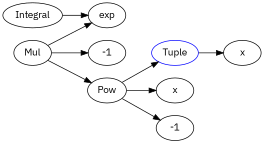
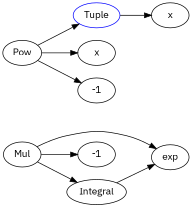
(67, 70) -> (54, 171)
